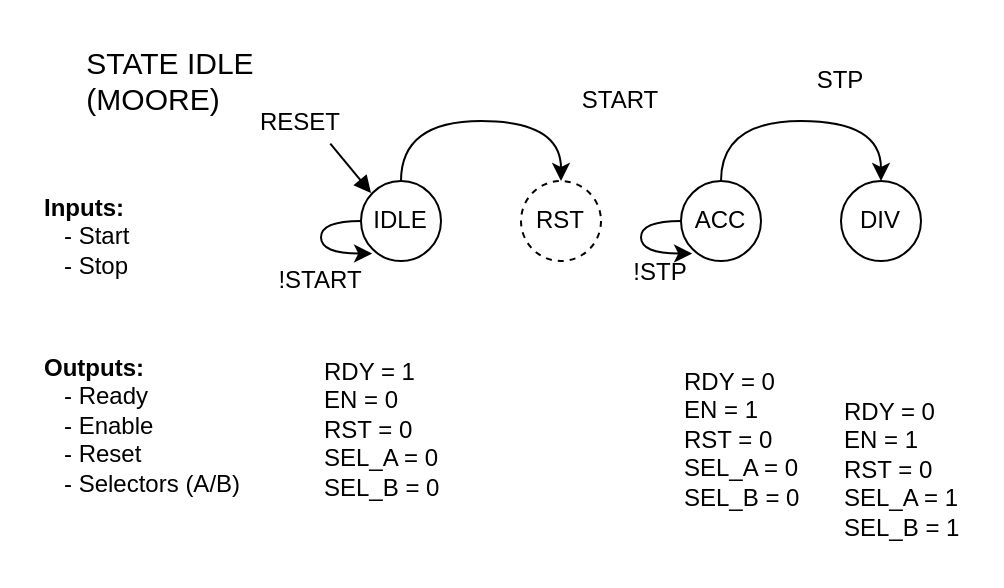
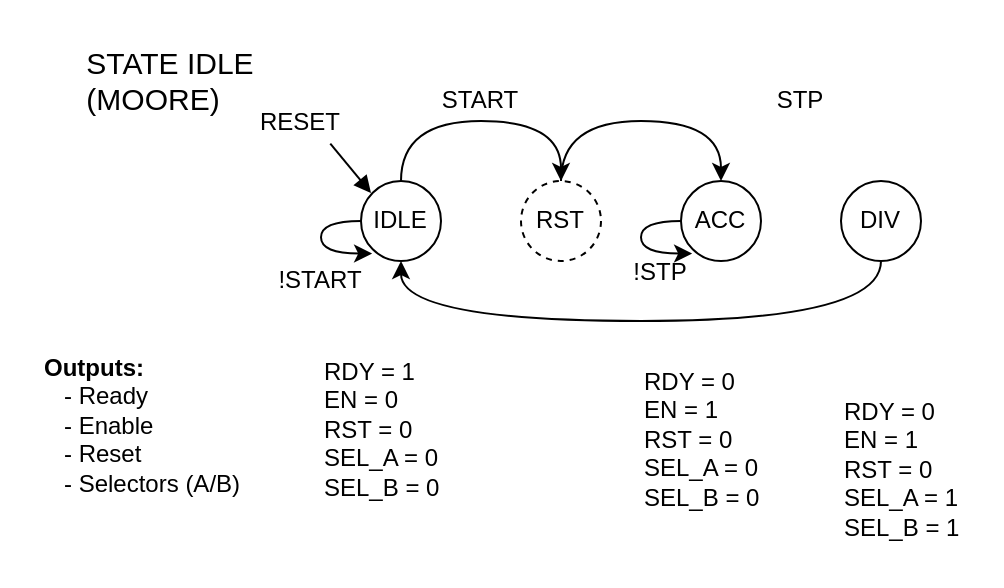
(841, 81) -> (801, 101)
(621, 101) -> (481, 101)
none -> (641, 121)
(797, 121) -> none
(141, 261) -> none
none -> (645, 321)
(741, 435) -> (701, 435)
